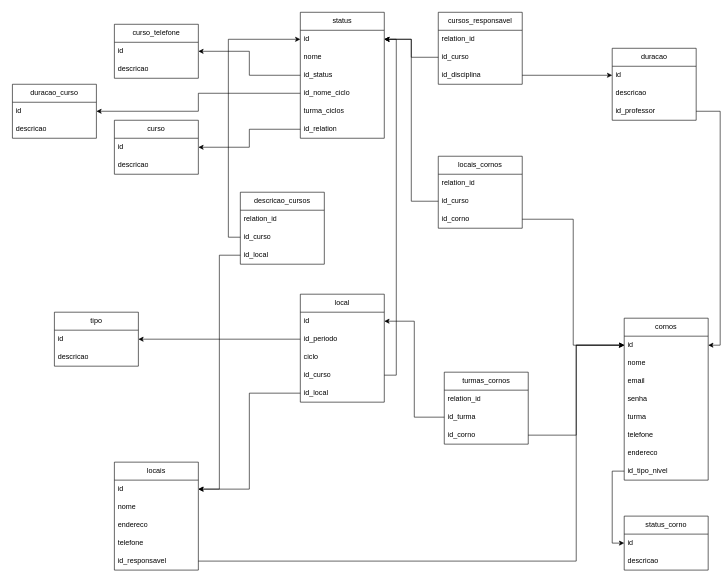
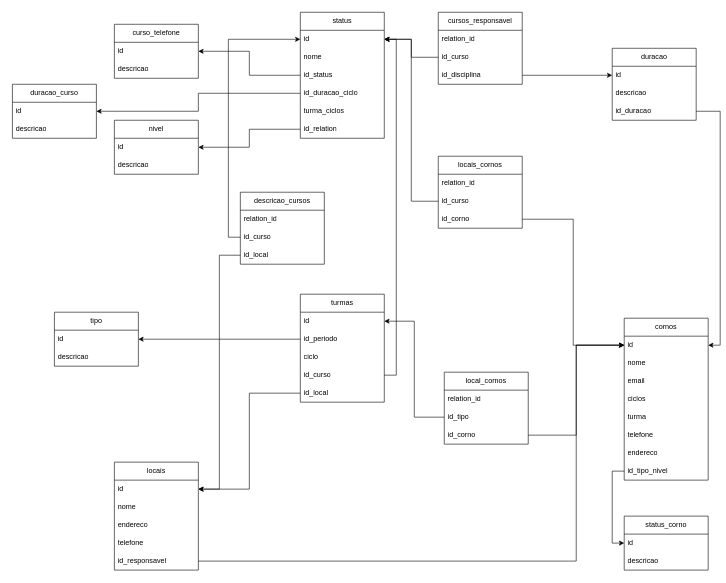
(327, 93) -> (333, 93)
(639, 111) -> (635, 111)
(156, 129) -> (156, 129)
(342, 303) -> (342, 303)
(486, 381) -> (486, 381)
(638, 399) -> (638, 399)
(463, 417) -> (460, 417)
